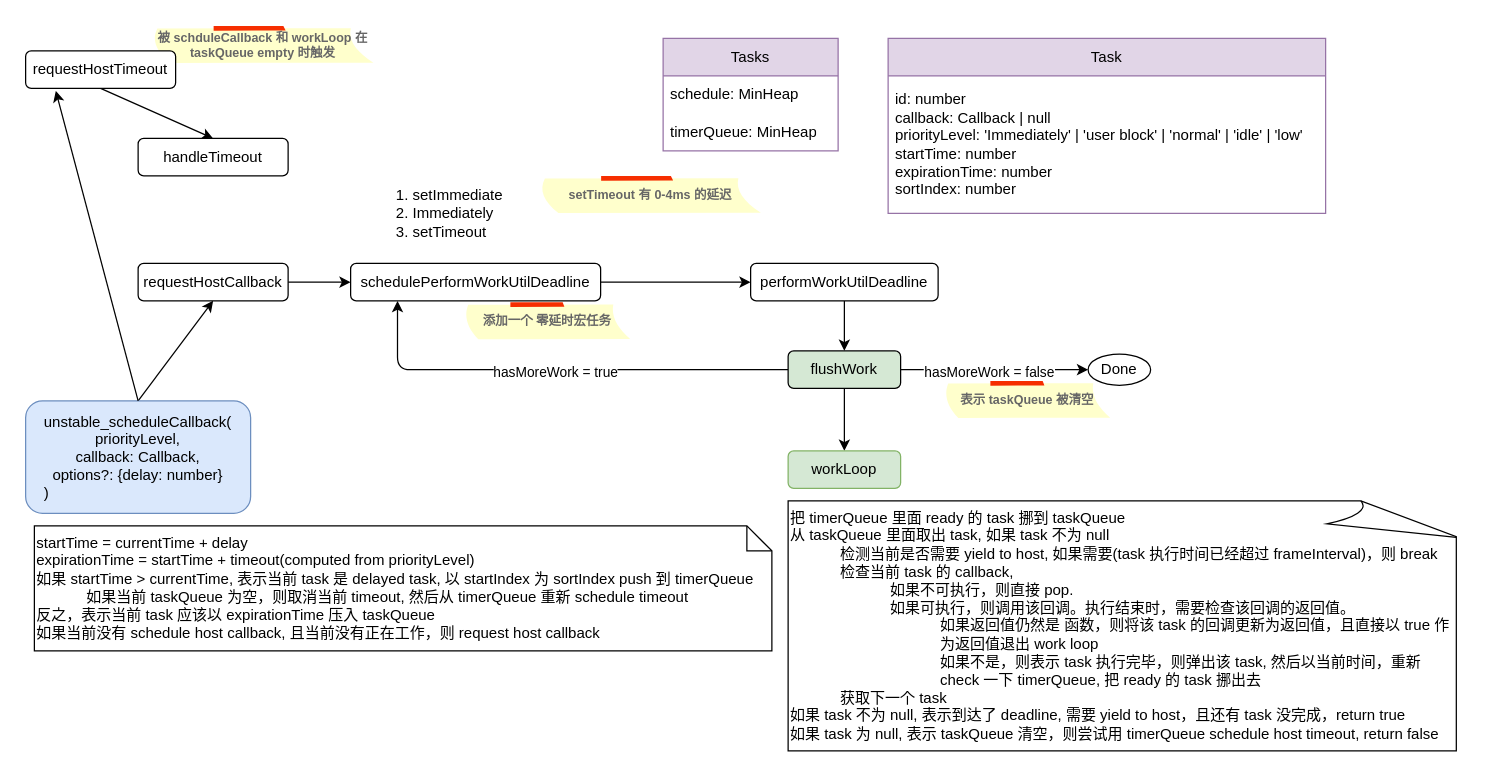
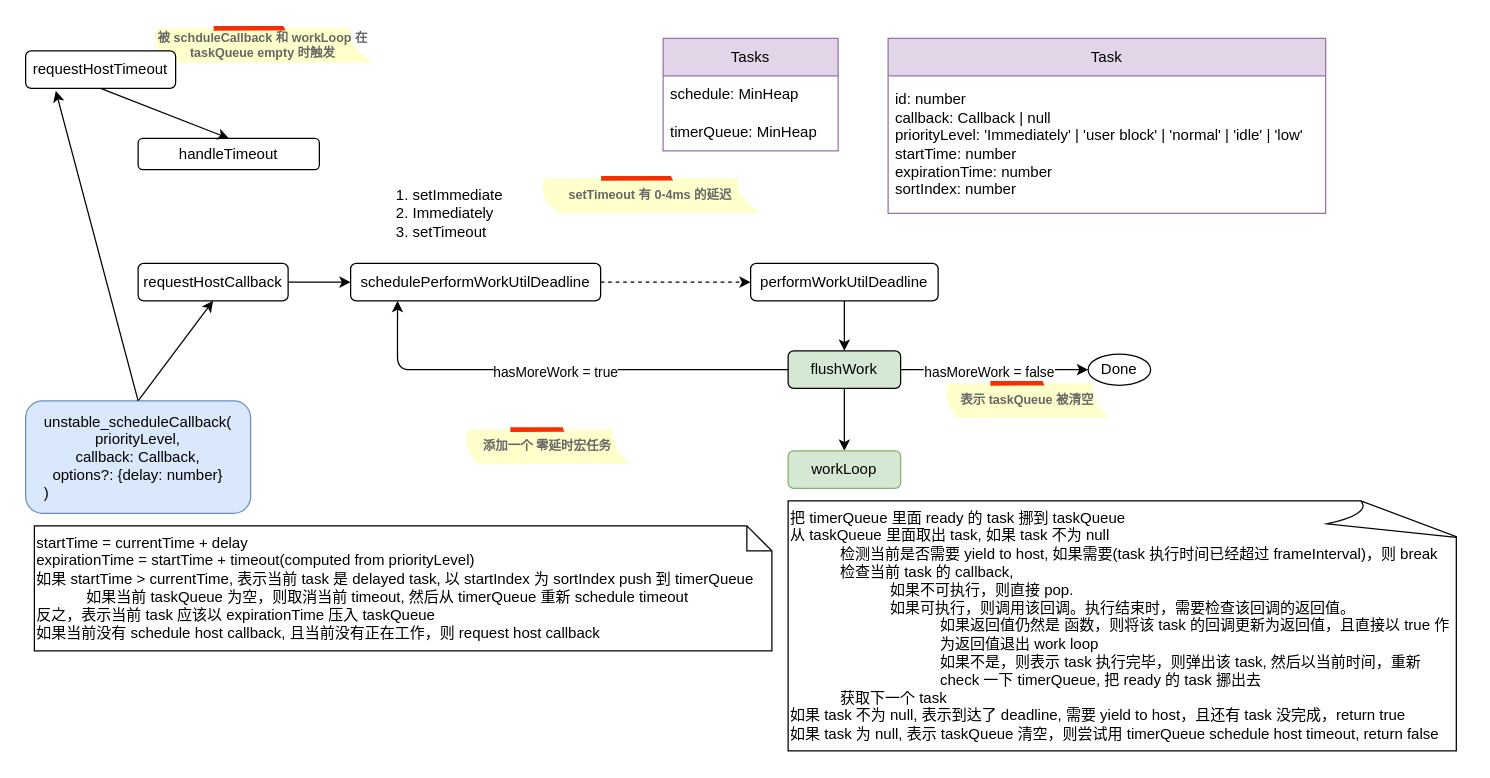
(213, 157) -> (229, 154)
(672, 282) -> (672, 282)
(548, 321) -> (548, 446)
